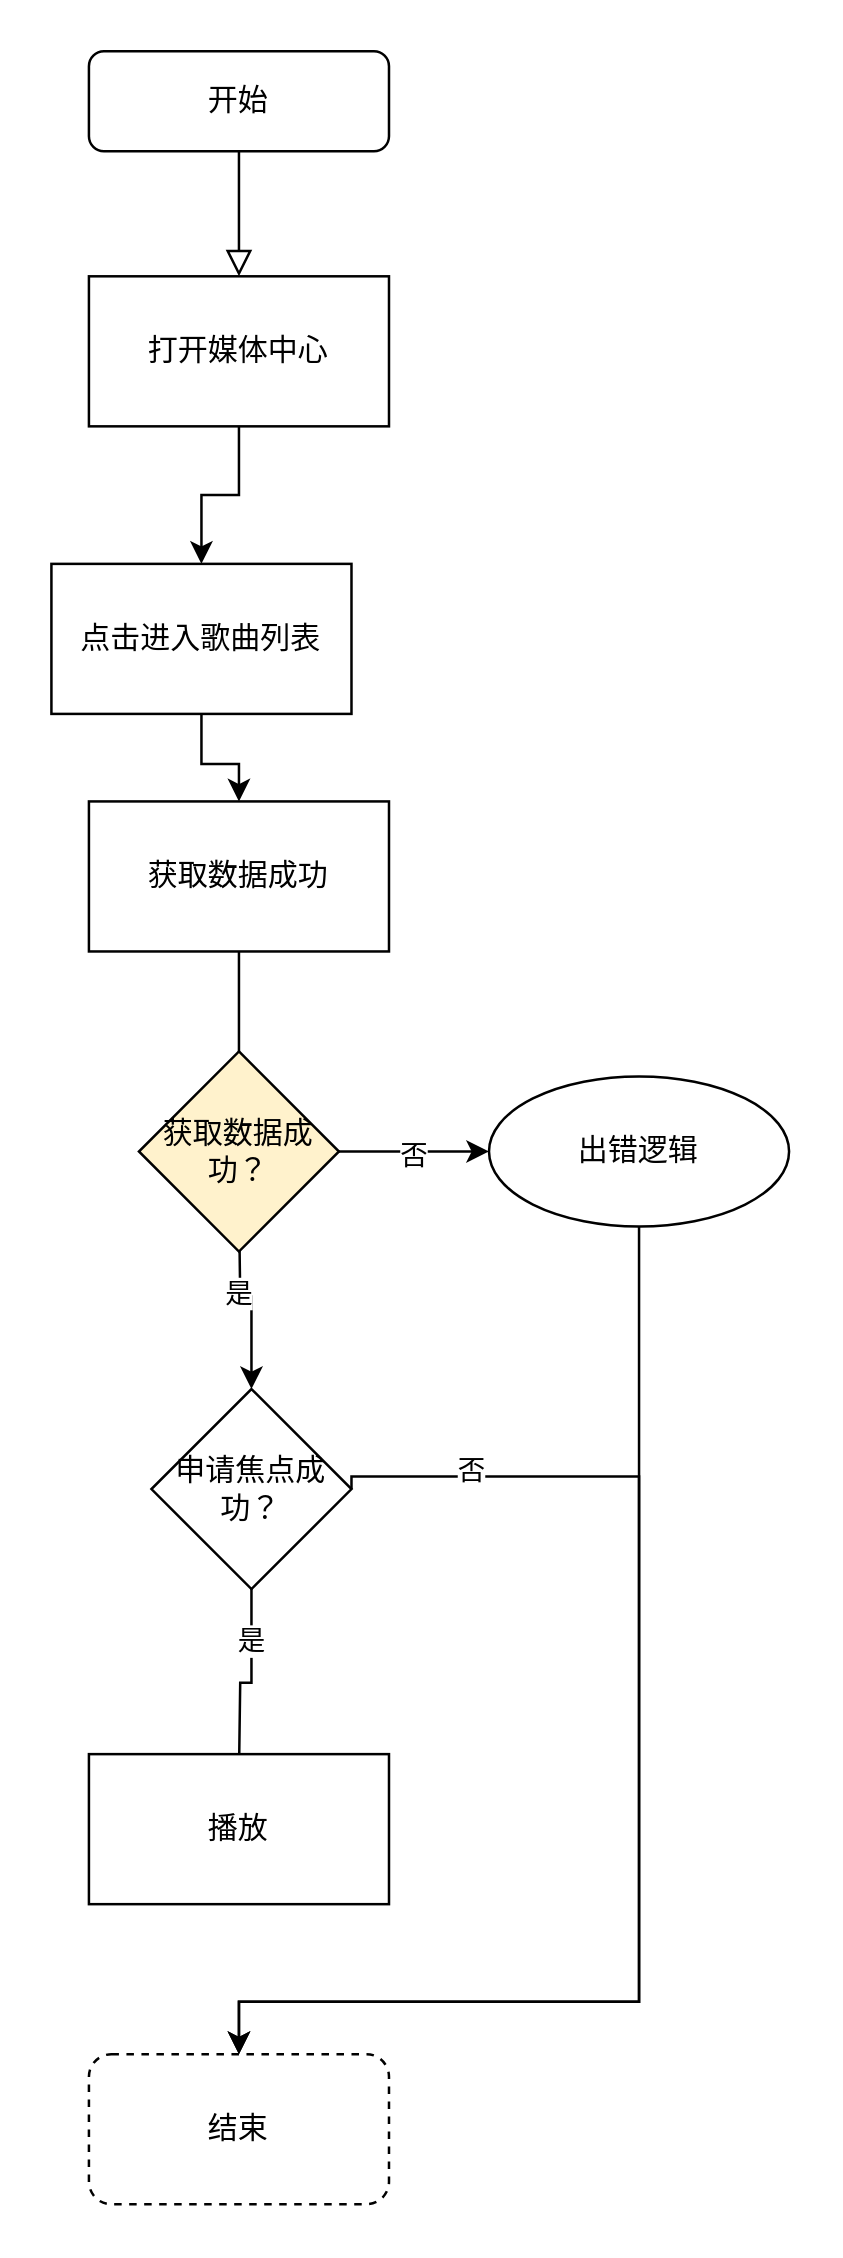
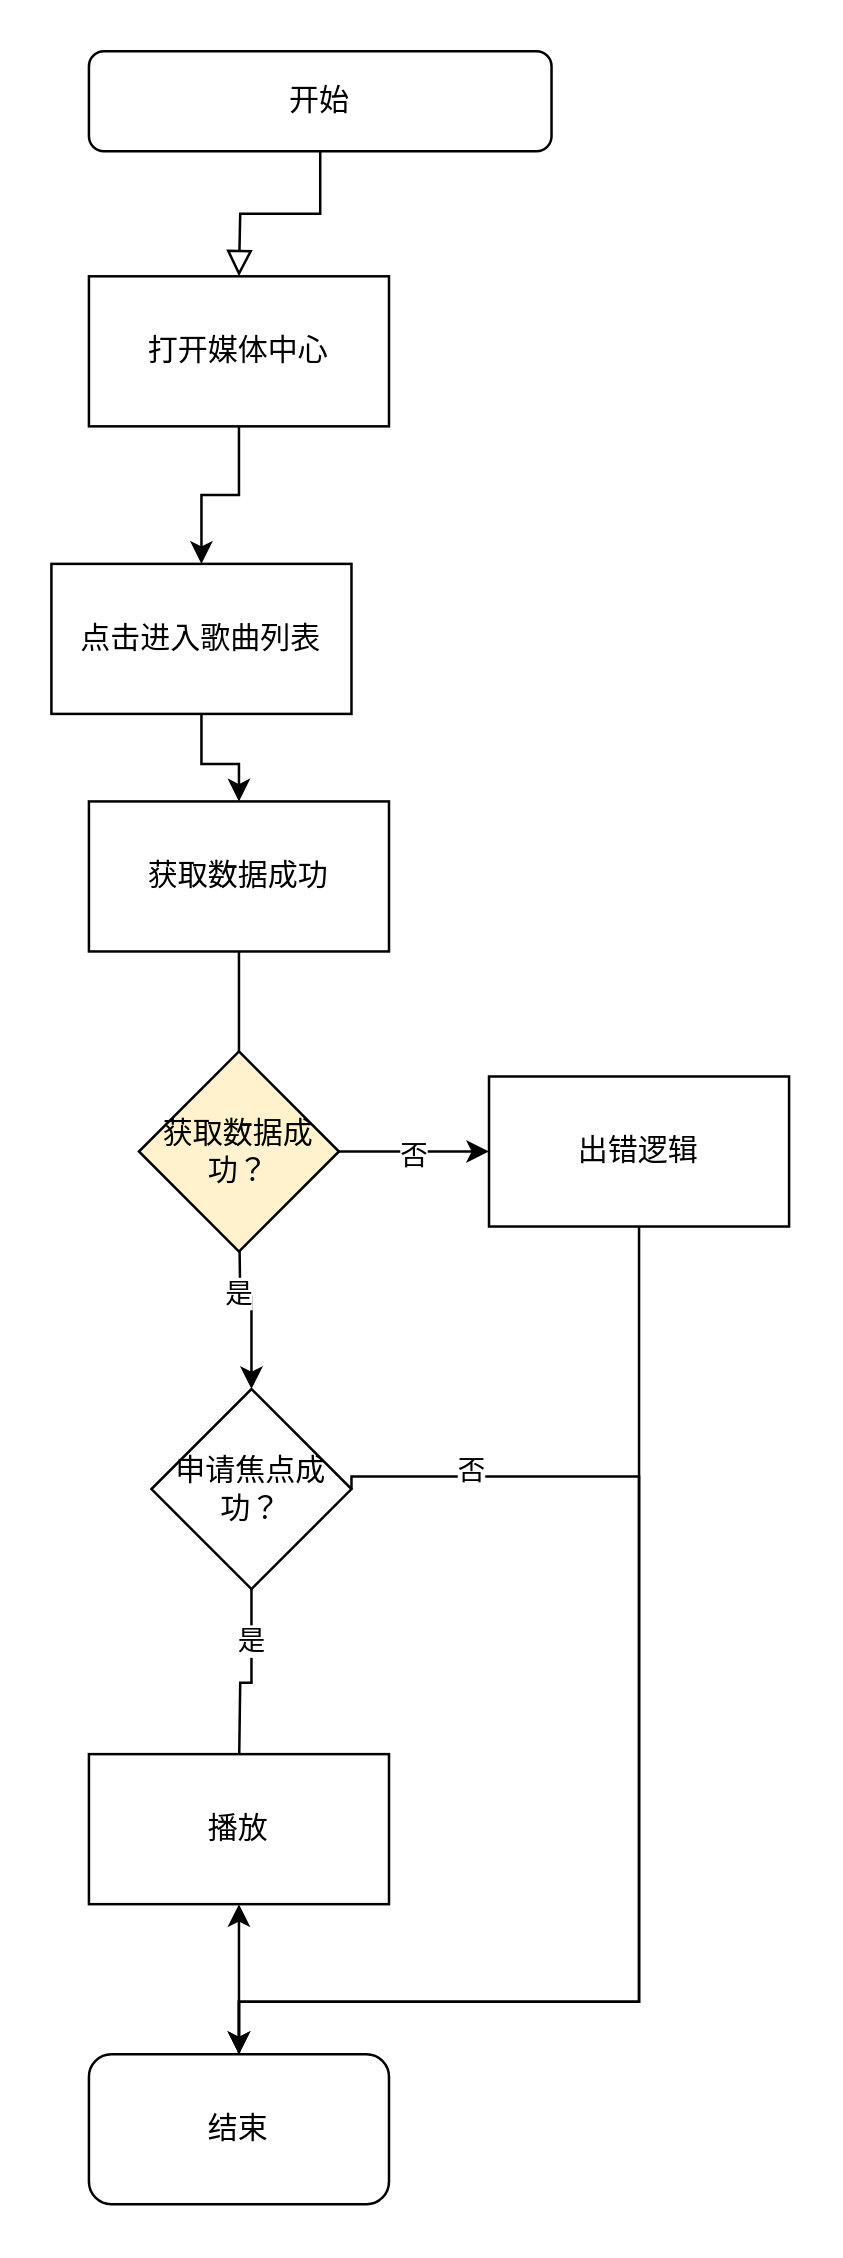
(239, 101) -> (320, 101)
(639, 1151) -> (639, 1151)
none -> (239, 1958)
(239, 2129) -> (239, 2129)
